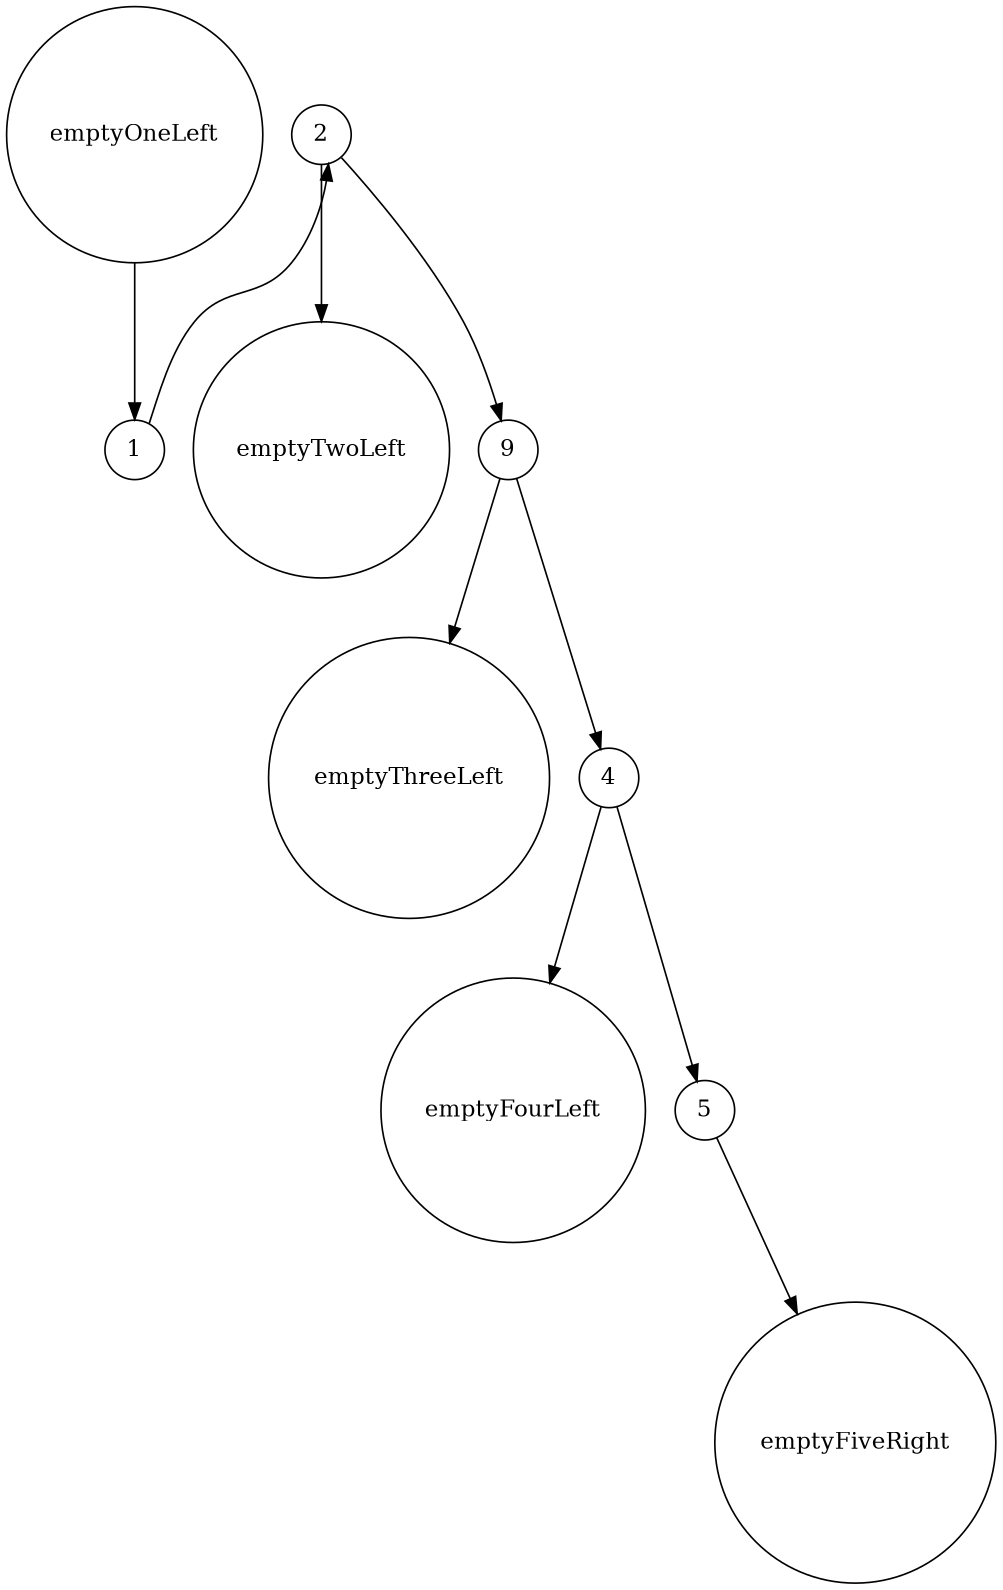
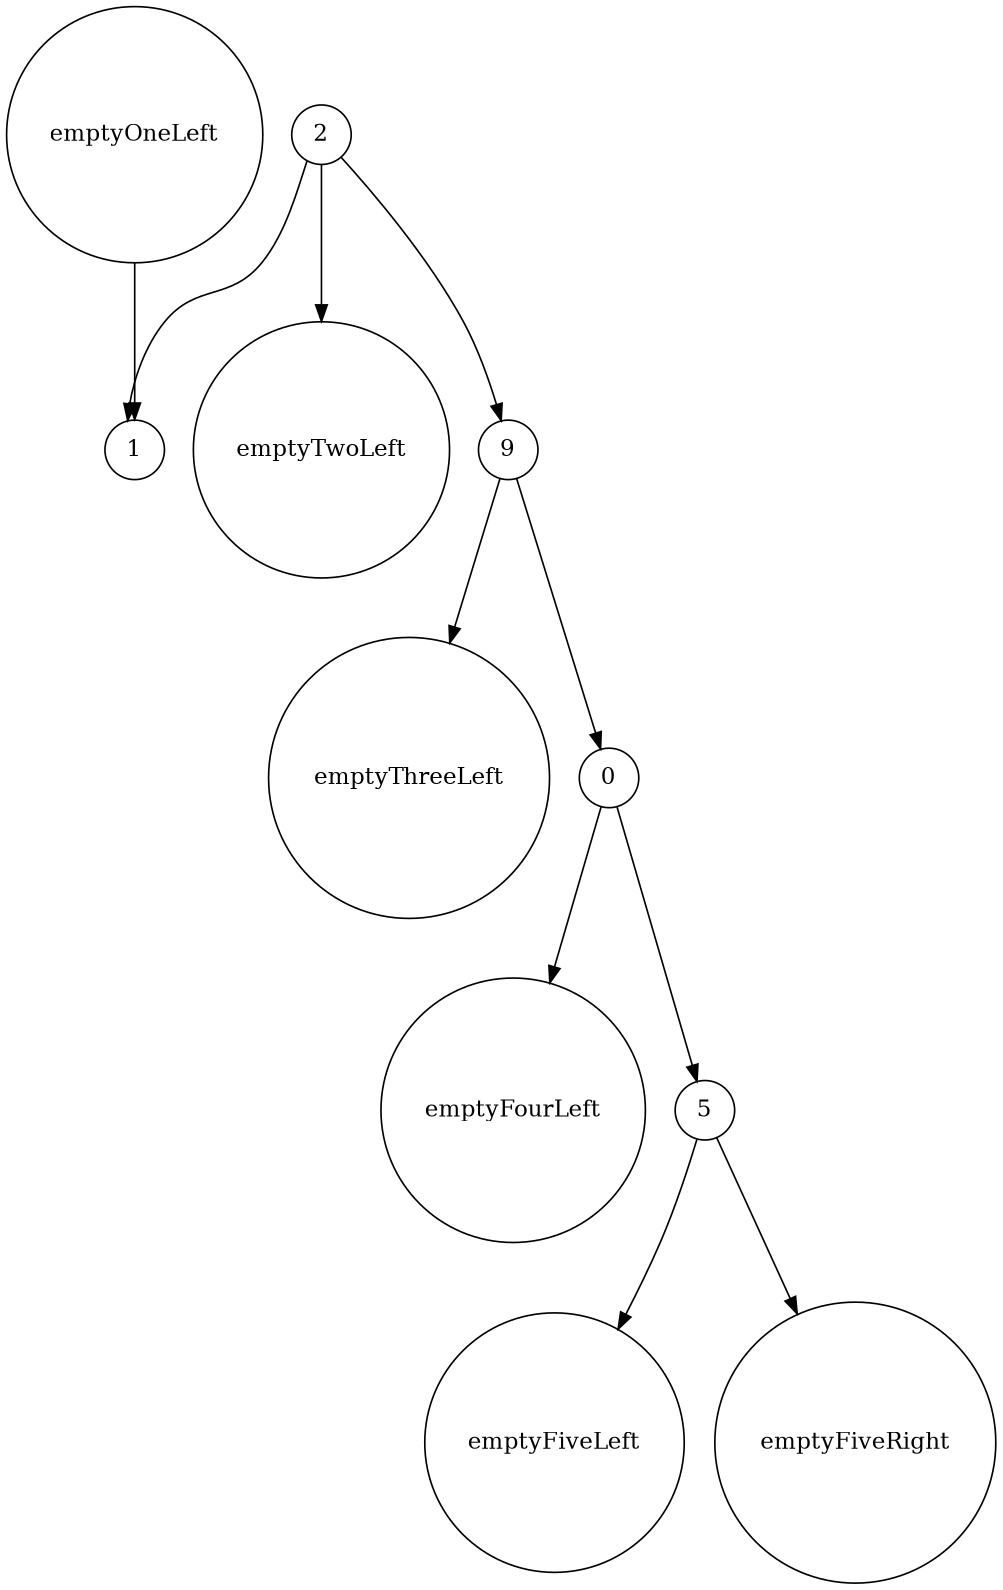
(232, 296) -> (224, 289)
(609, 778) -> (609, 778)
none -> (555, 1443)
